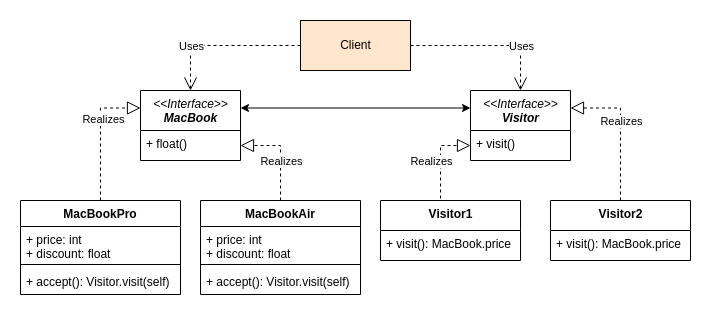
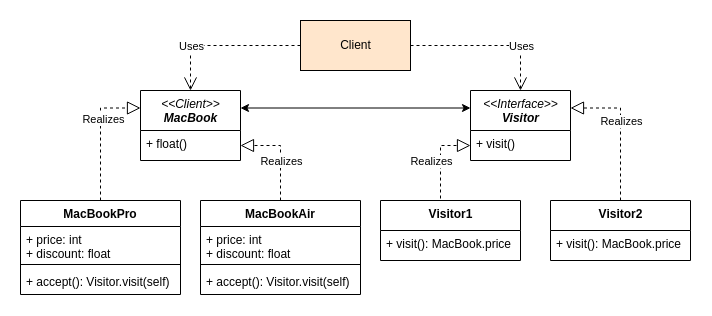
(191, 112) -> (191, 112)
